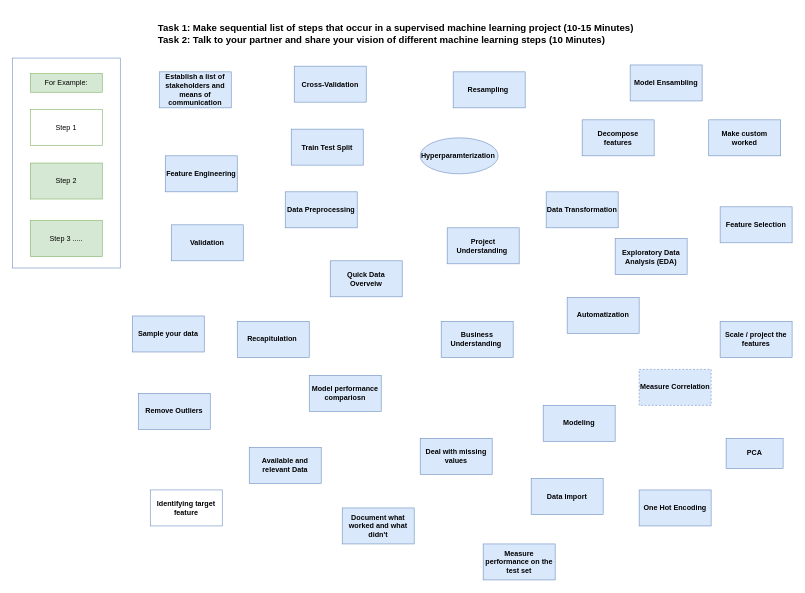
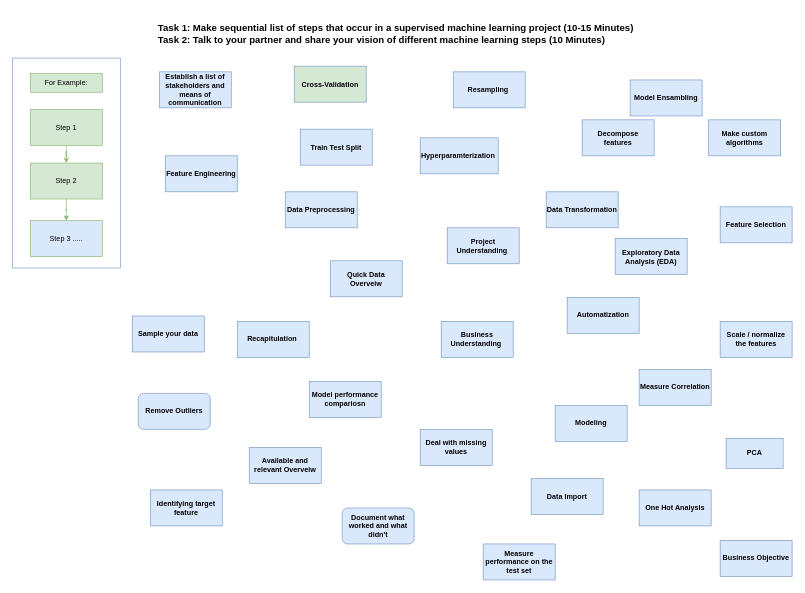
(666, 83) -> (666, 98)
(330, 84) -> (330, 84)
(66, 128) -> (66, 128)
(745, 138) -> (745, 138)
(327, 147) -> (336, 147)
none -> (66, 154)
(459, 156) -> (459, 156)
none -> (66, 209)
(66, 239) -> (66, 239)
(207, 243) -> none
(756, 339) -> (756, 339)
(675, 387) -> (675, 387)
(345, 393) -> (345, 399)
(174, 411) -> (174, 411)
(579, 423) -> (591, 423)
(456, 456) -> (456, 447)
(285, 465) -> (285, 465)
(186, 508) -> (186, 508)
(675, 508) -> (675, 508)
(378, 526) -> (378, 526)
none -> (756, 558)
